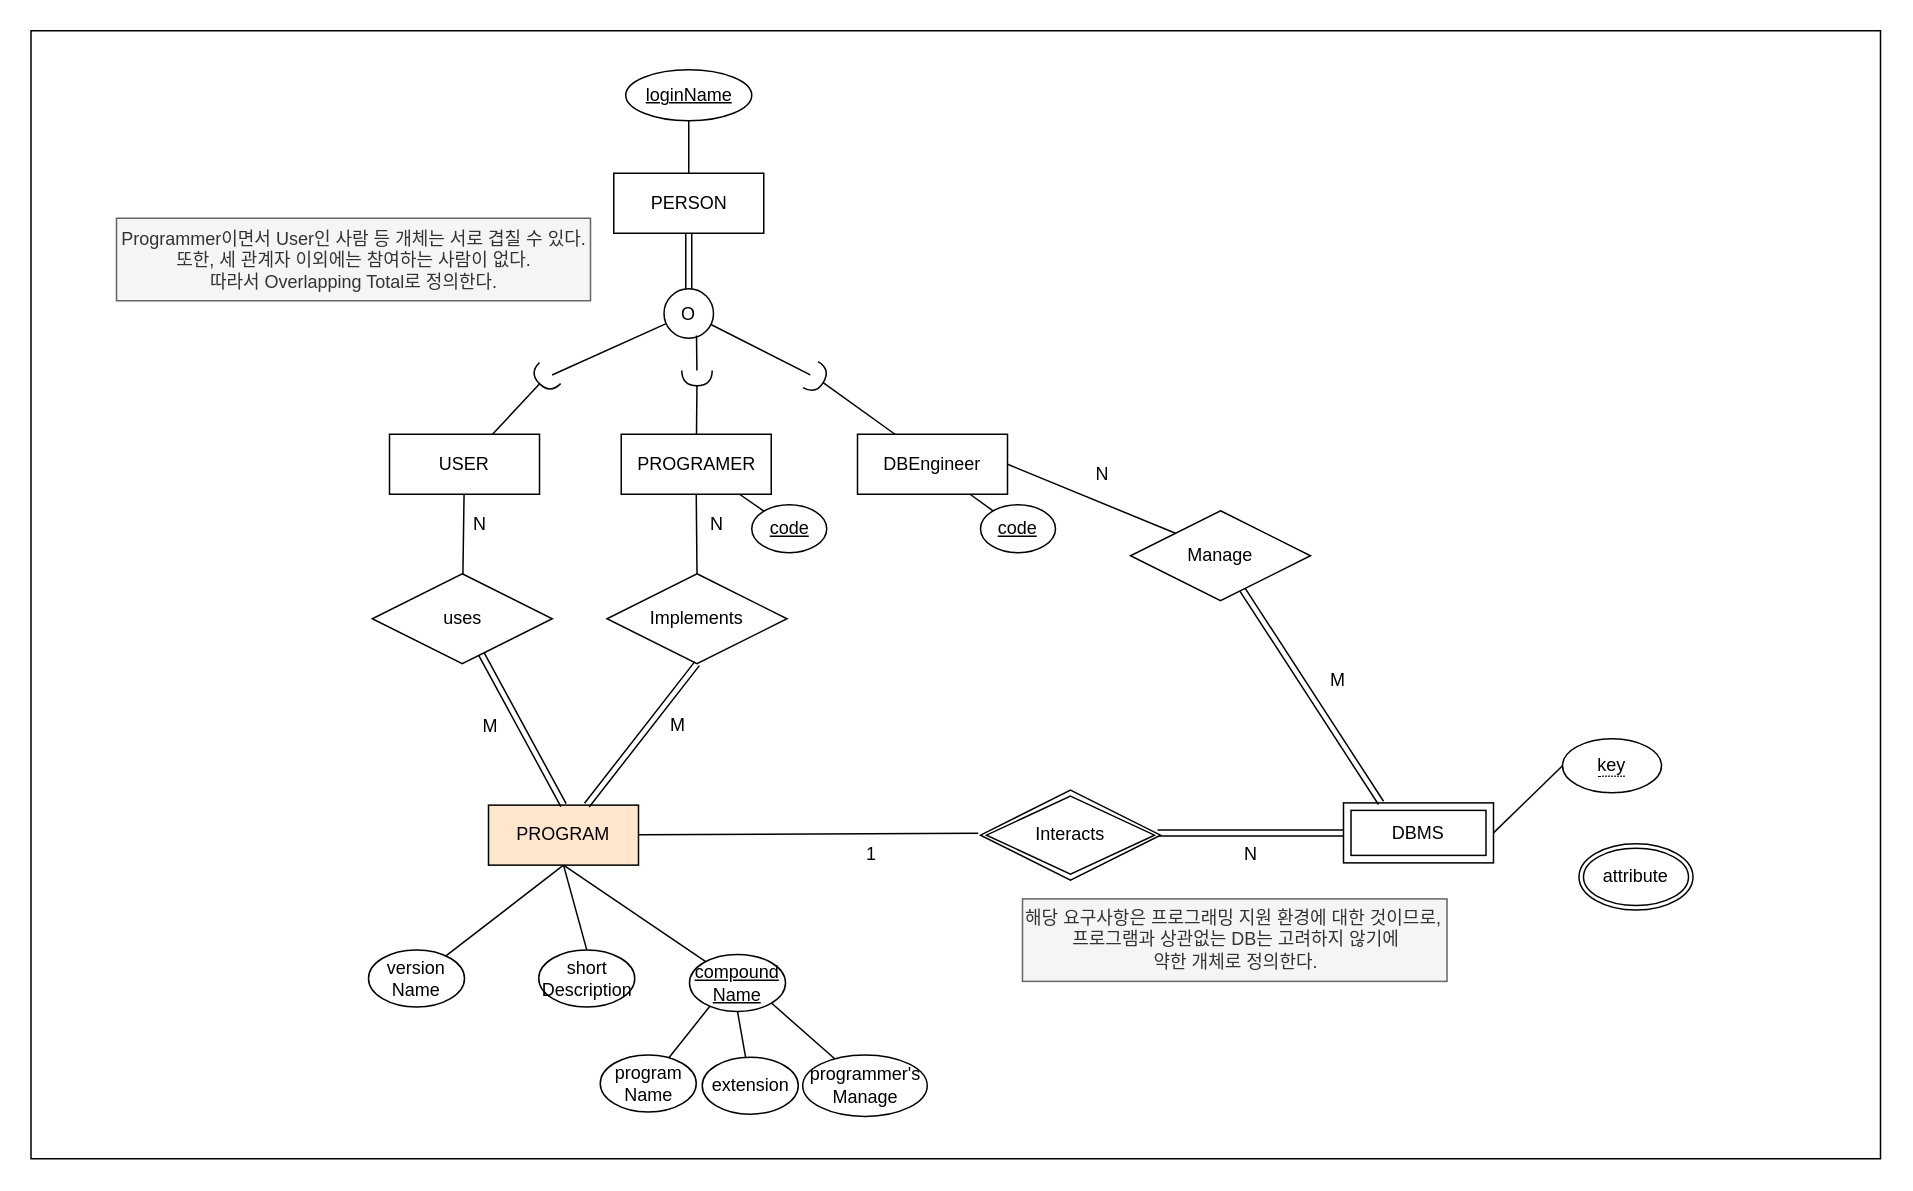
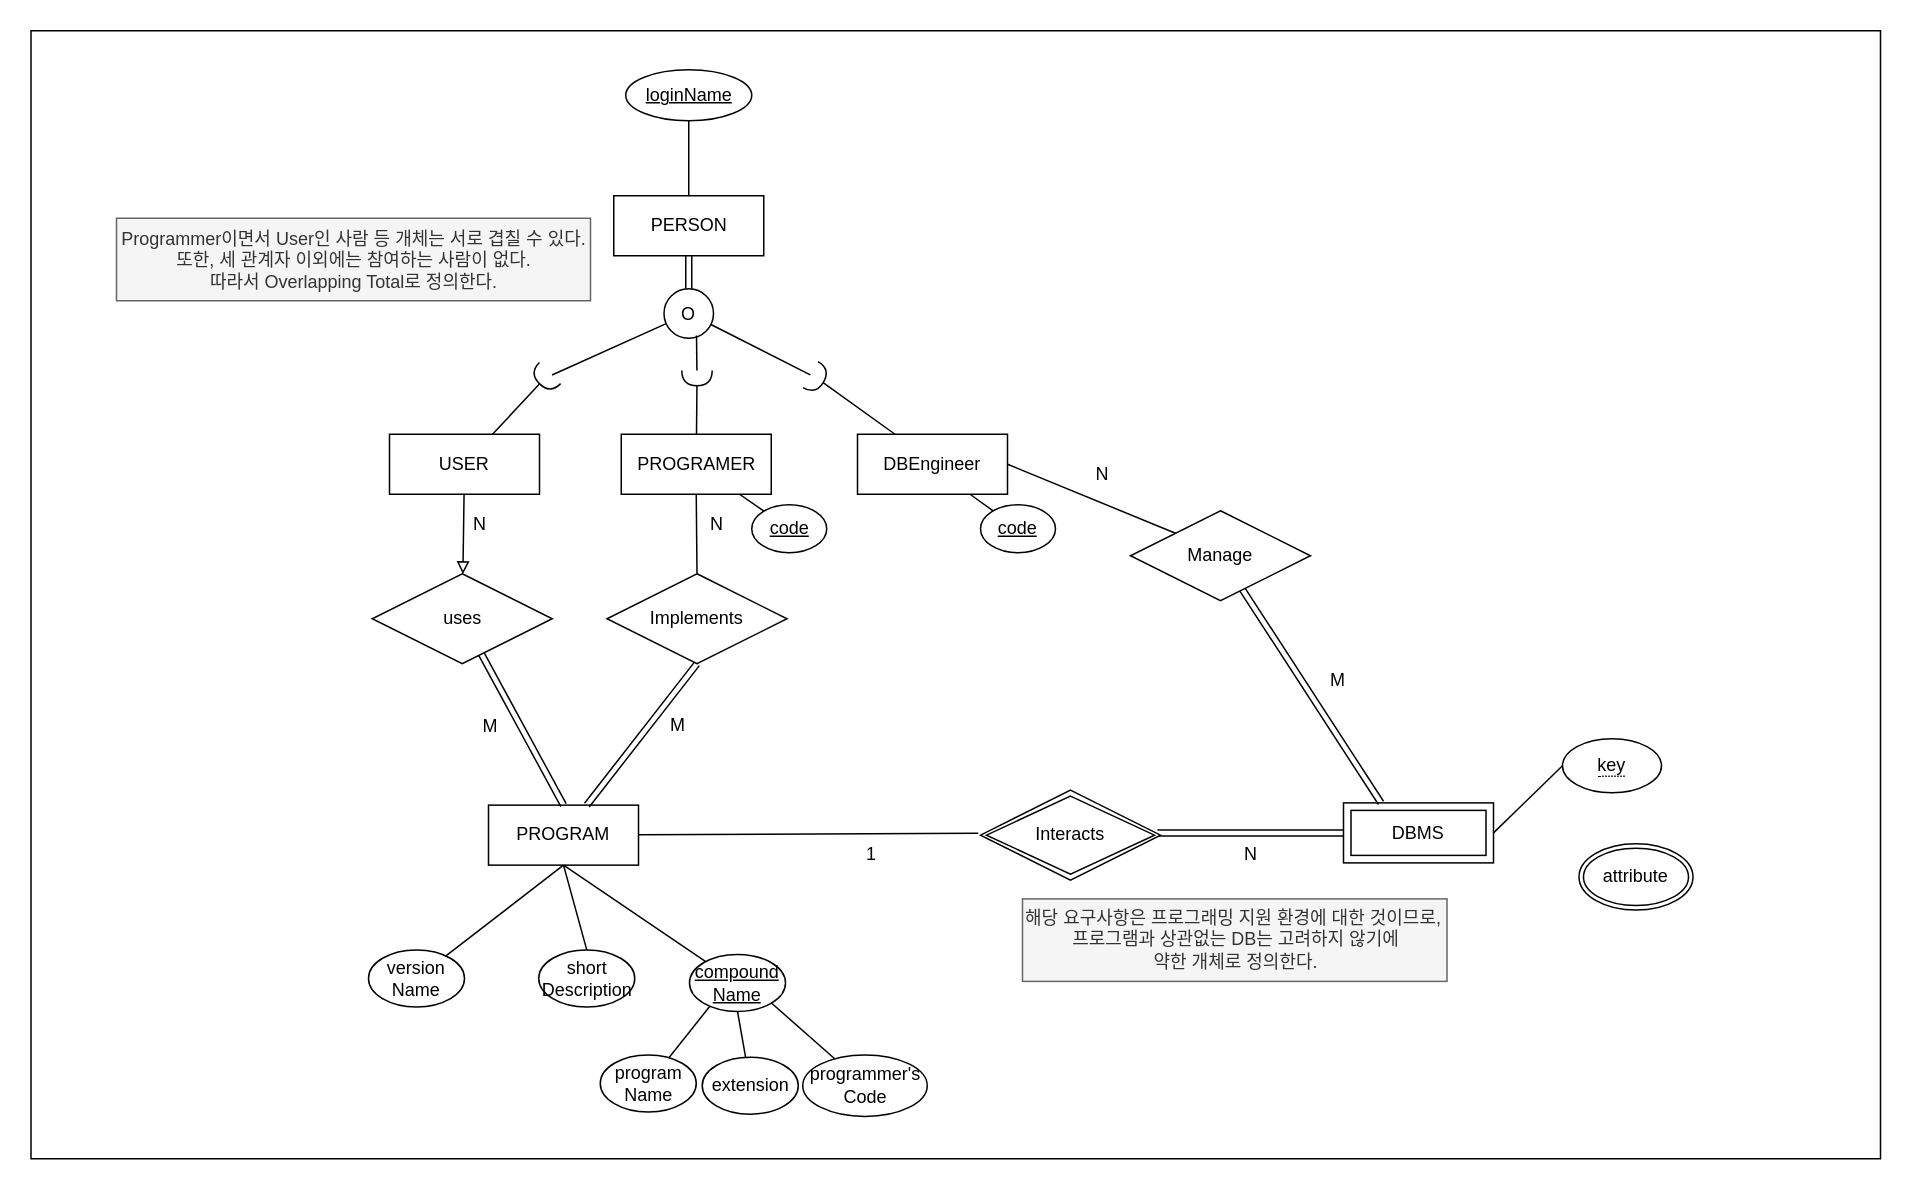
(689, 203) -> (689, 226)
(463, 565) -> (463, 560)
(563, 835) -> (563, 835)
(866, 1085) -> (866, 1085)
